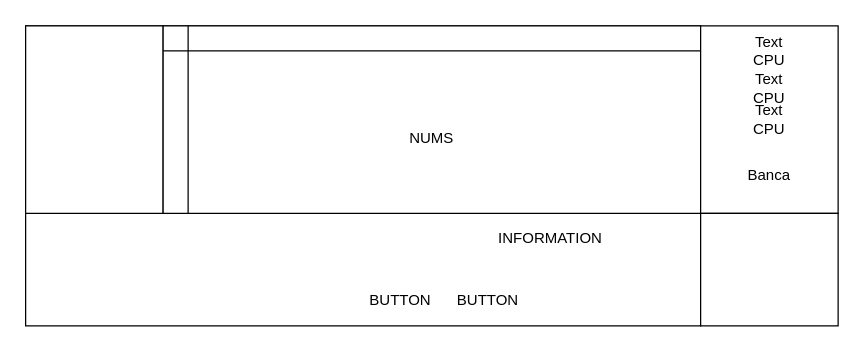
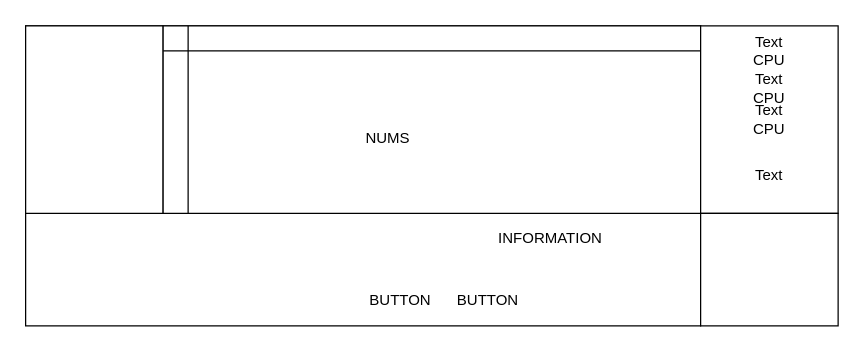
(432, 138) -> (388, 138)
(769, 176) -> (769, 176)
